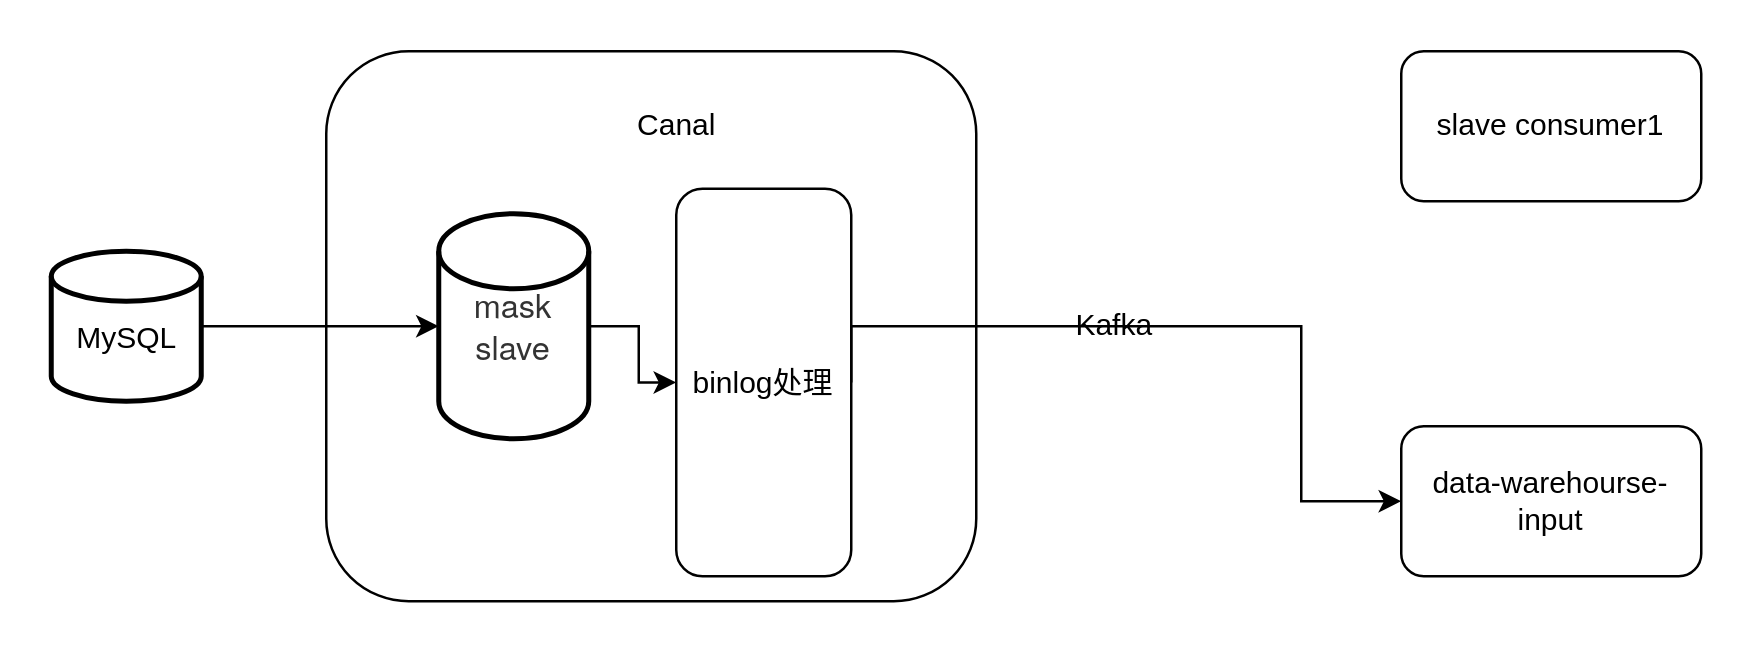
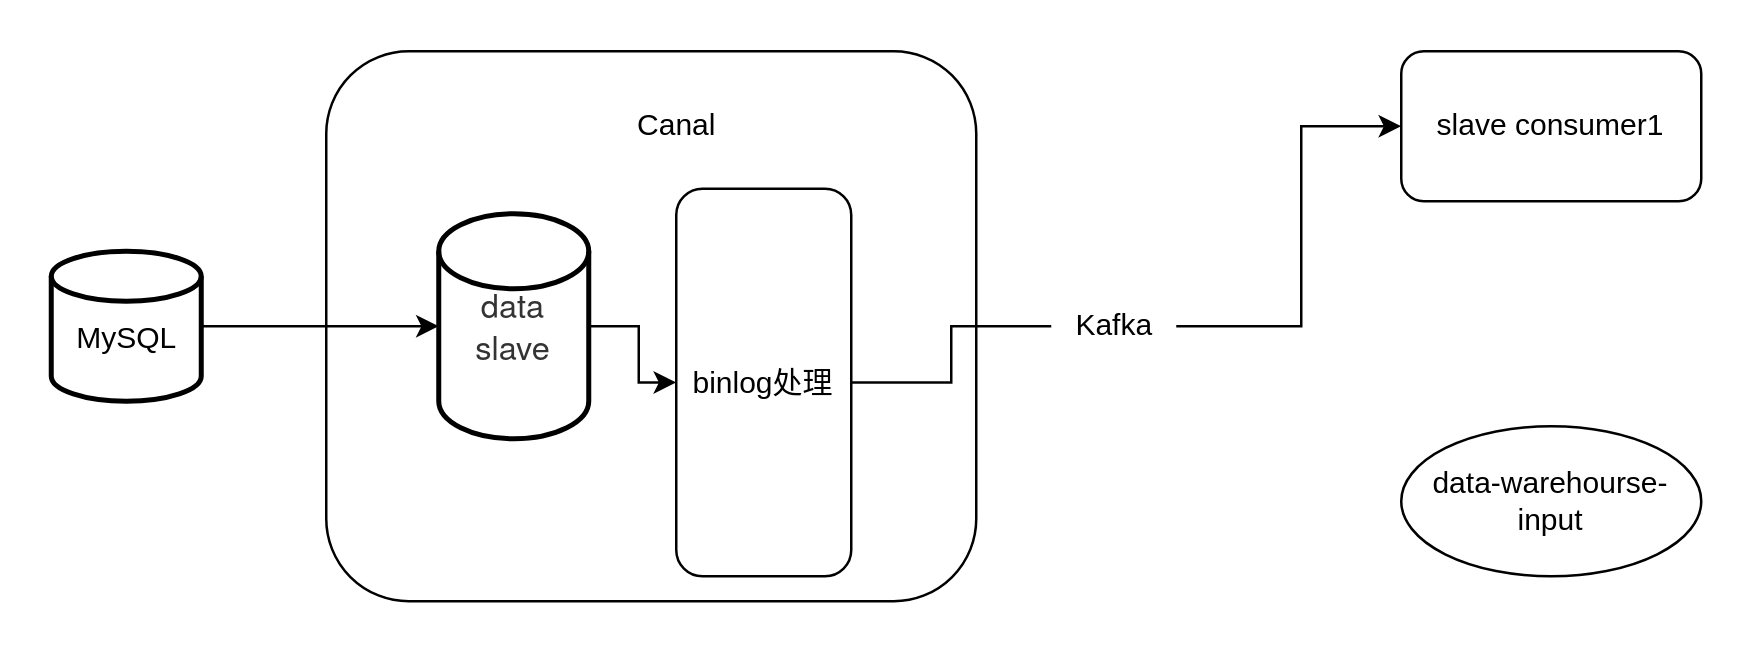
none -> (1301, 182)
(514, 326) -> (514, 326)
none -> (928, 383)
(1301, 458) -> none
(1551, 501) -> (1551, 501)
